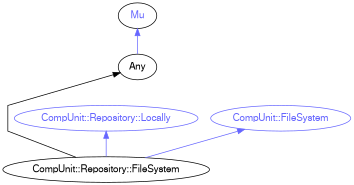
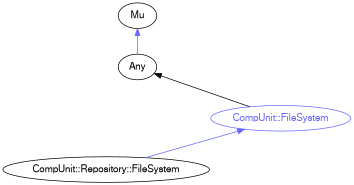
(138, 16) -> (138, 16)
(13, 104) -> (205, 91)
(106, 118) -> none
